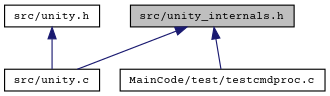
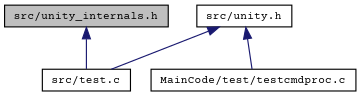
(218, 54) -> (250, 54)
(52, 80) -> (86, 80)
